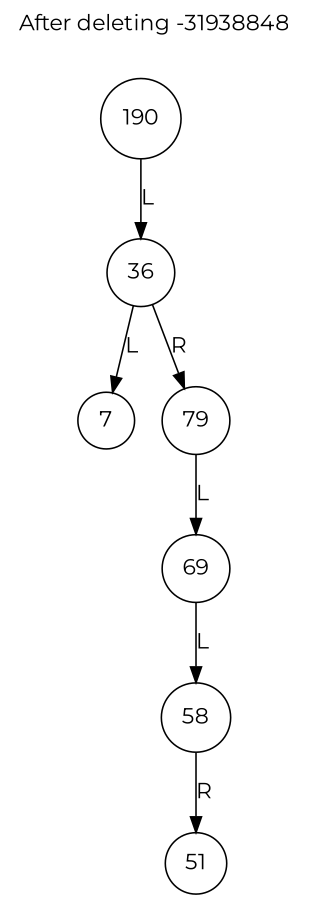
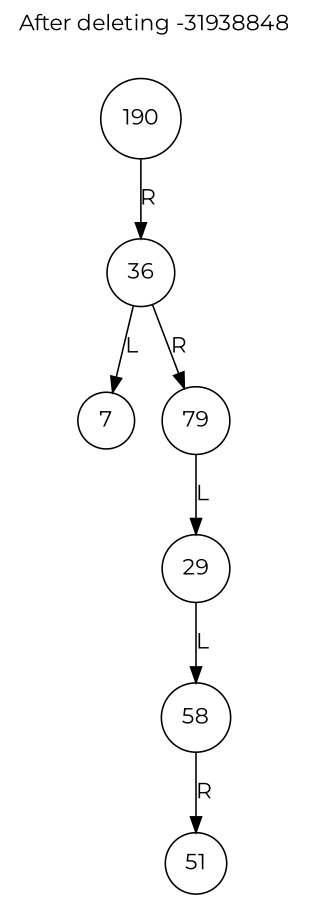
(148, 199) -> (148, 199)
(196, 569) -> (196, 569)
